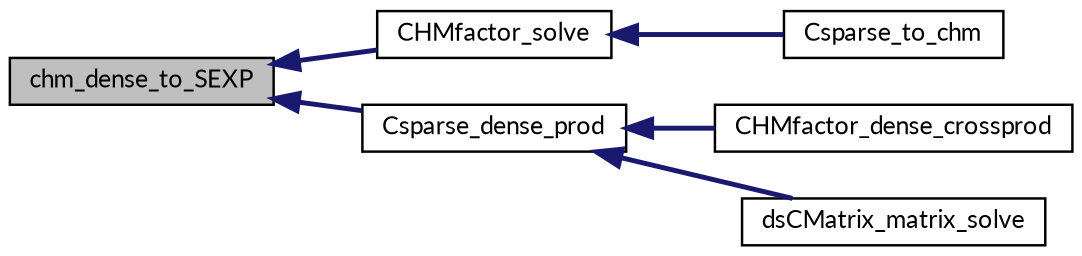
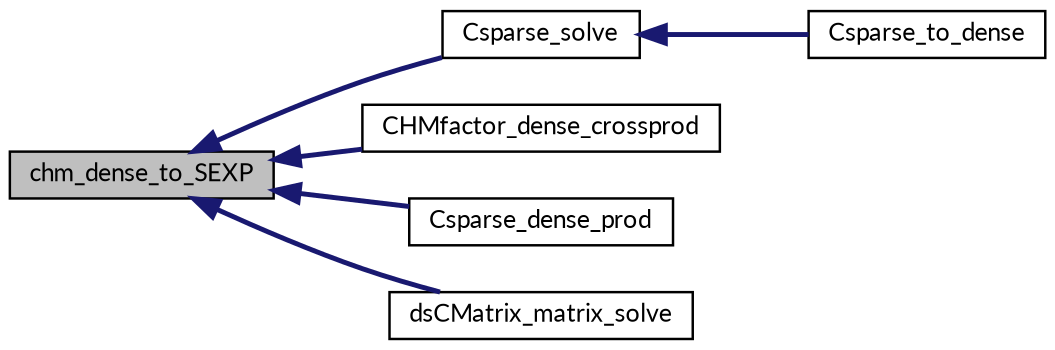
(494, 35) -> (541, 35)
(894, 35) -> (927, 35)
(683, 128) -> (331, 153)
(707, 178) -> (327, 256)
